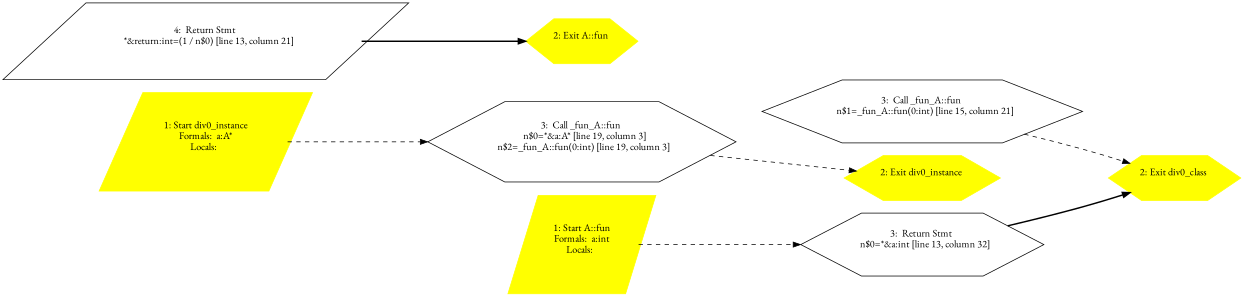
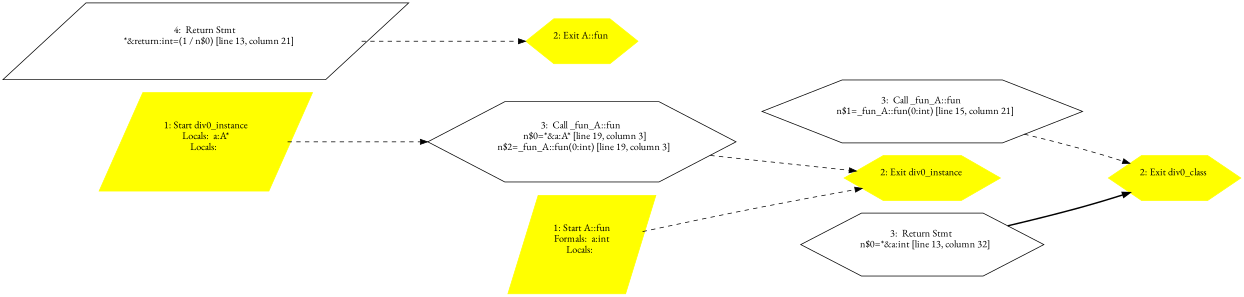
(440, 41) -> (440, 41)
(206, 142) -> (206, 142)
(716, 245) -> (749, 210)
